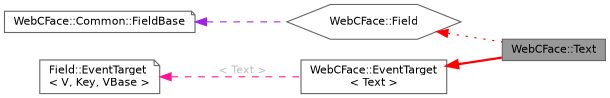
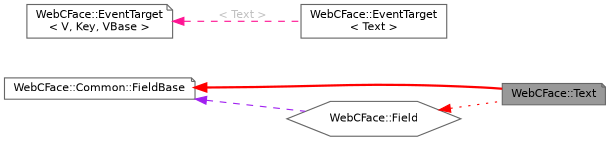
(554, 50) -> (554, 94)
(480, 61) -> (354, 85)
(100, 77) -> (100, 21)
